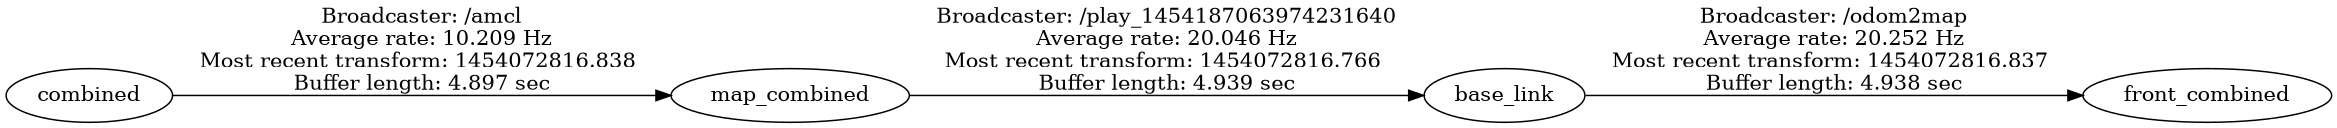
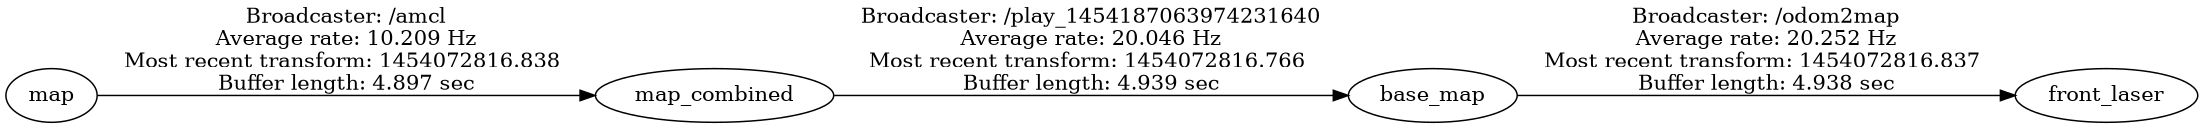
(89, 95) -> (52, 95)
(1504, 95) -> (1433, 95)
(2207, 95) -> (2107, 95)
